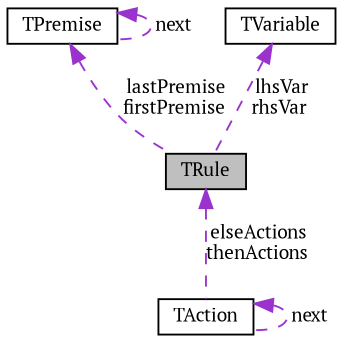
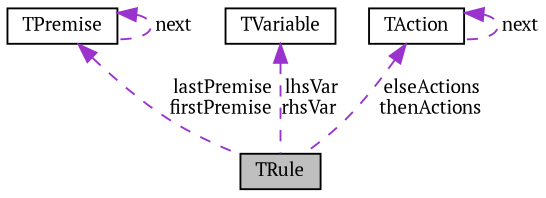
(206, 254) -> (354, 111)
